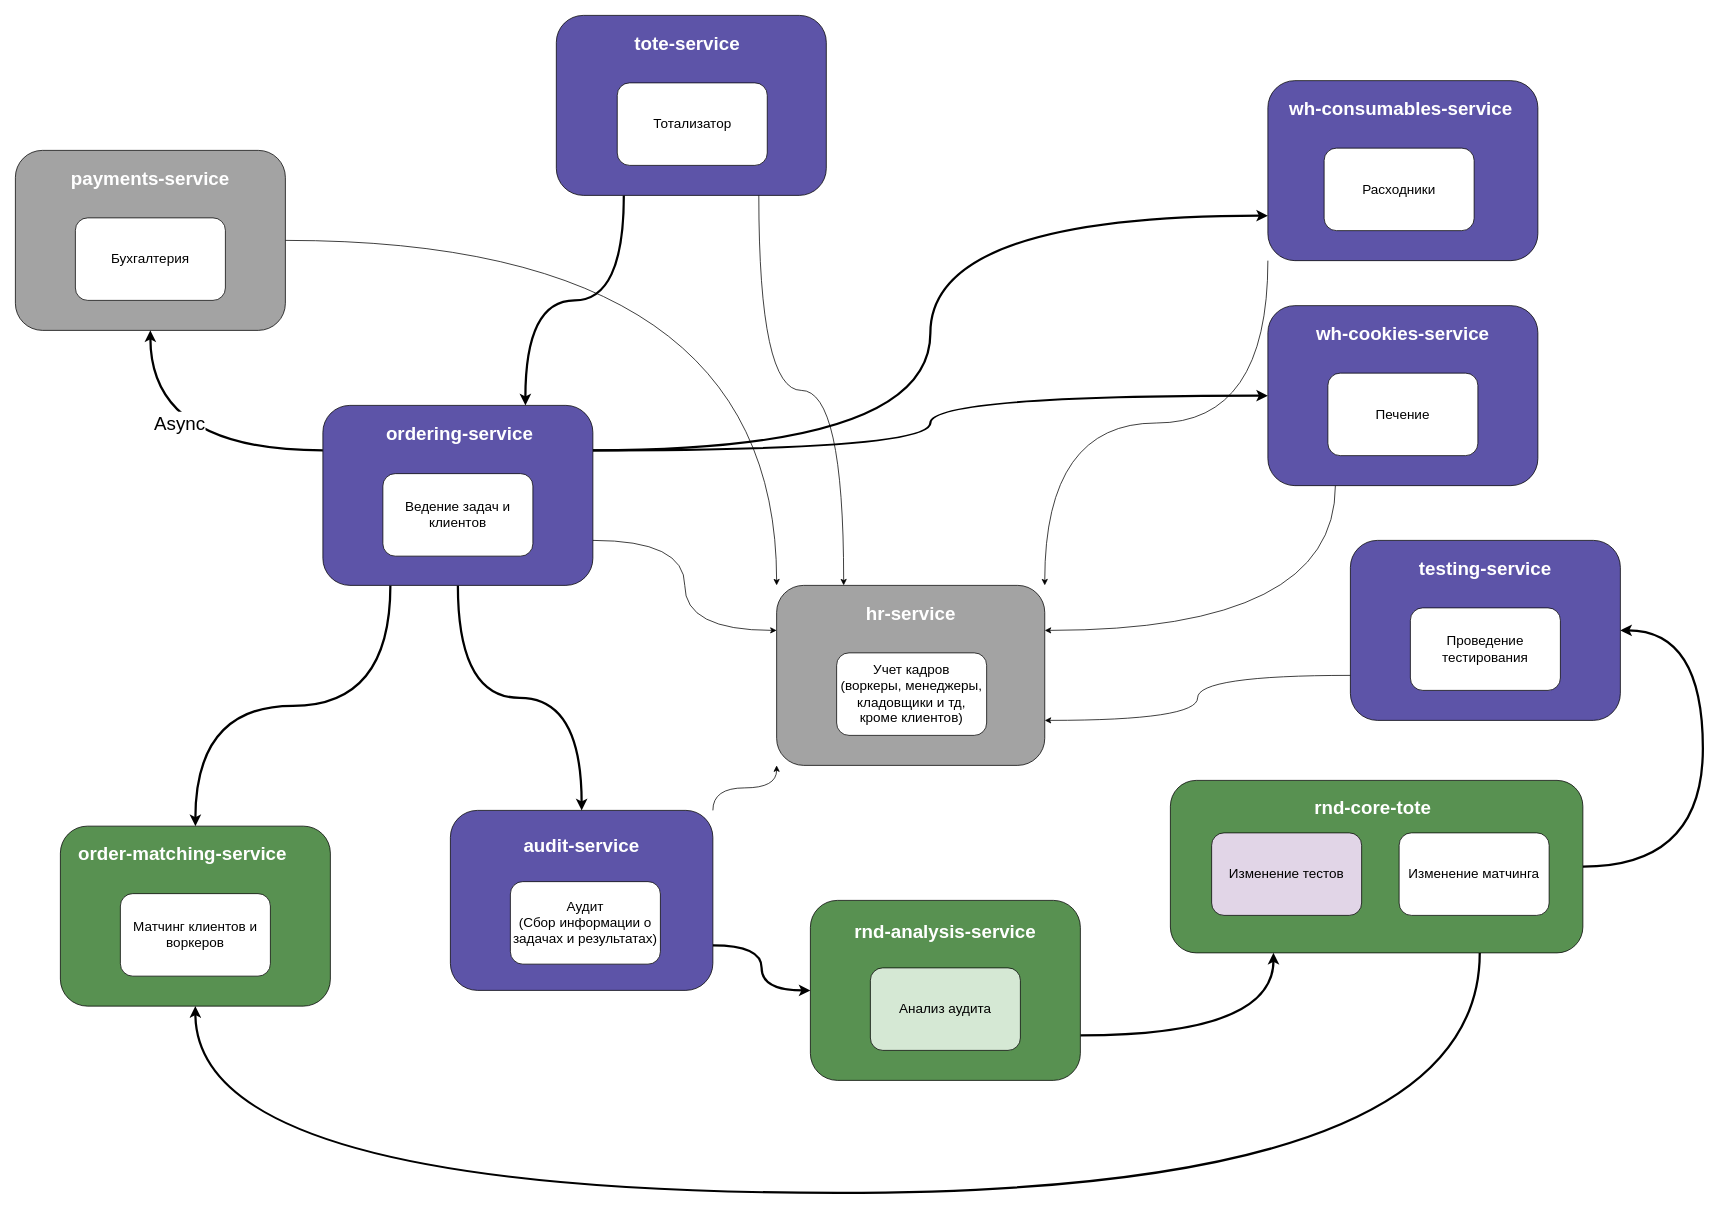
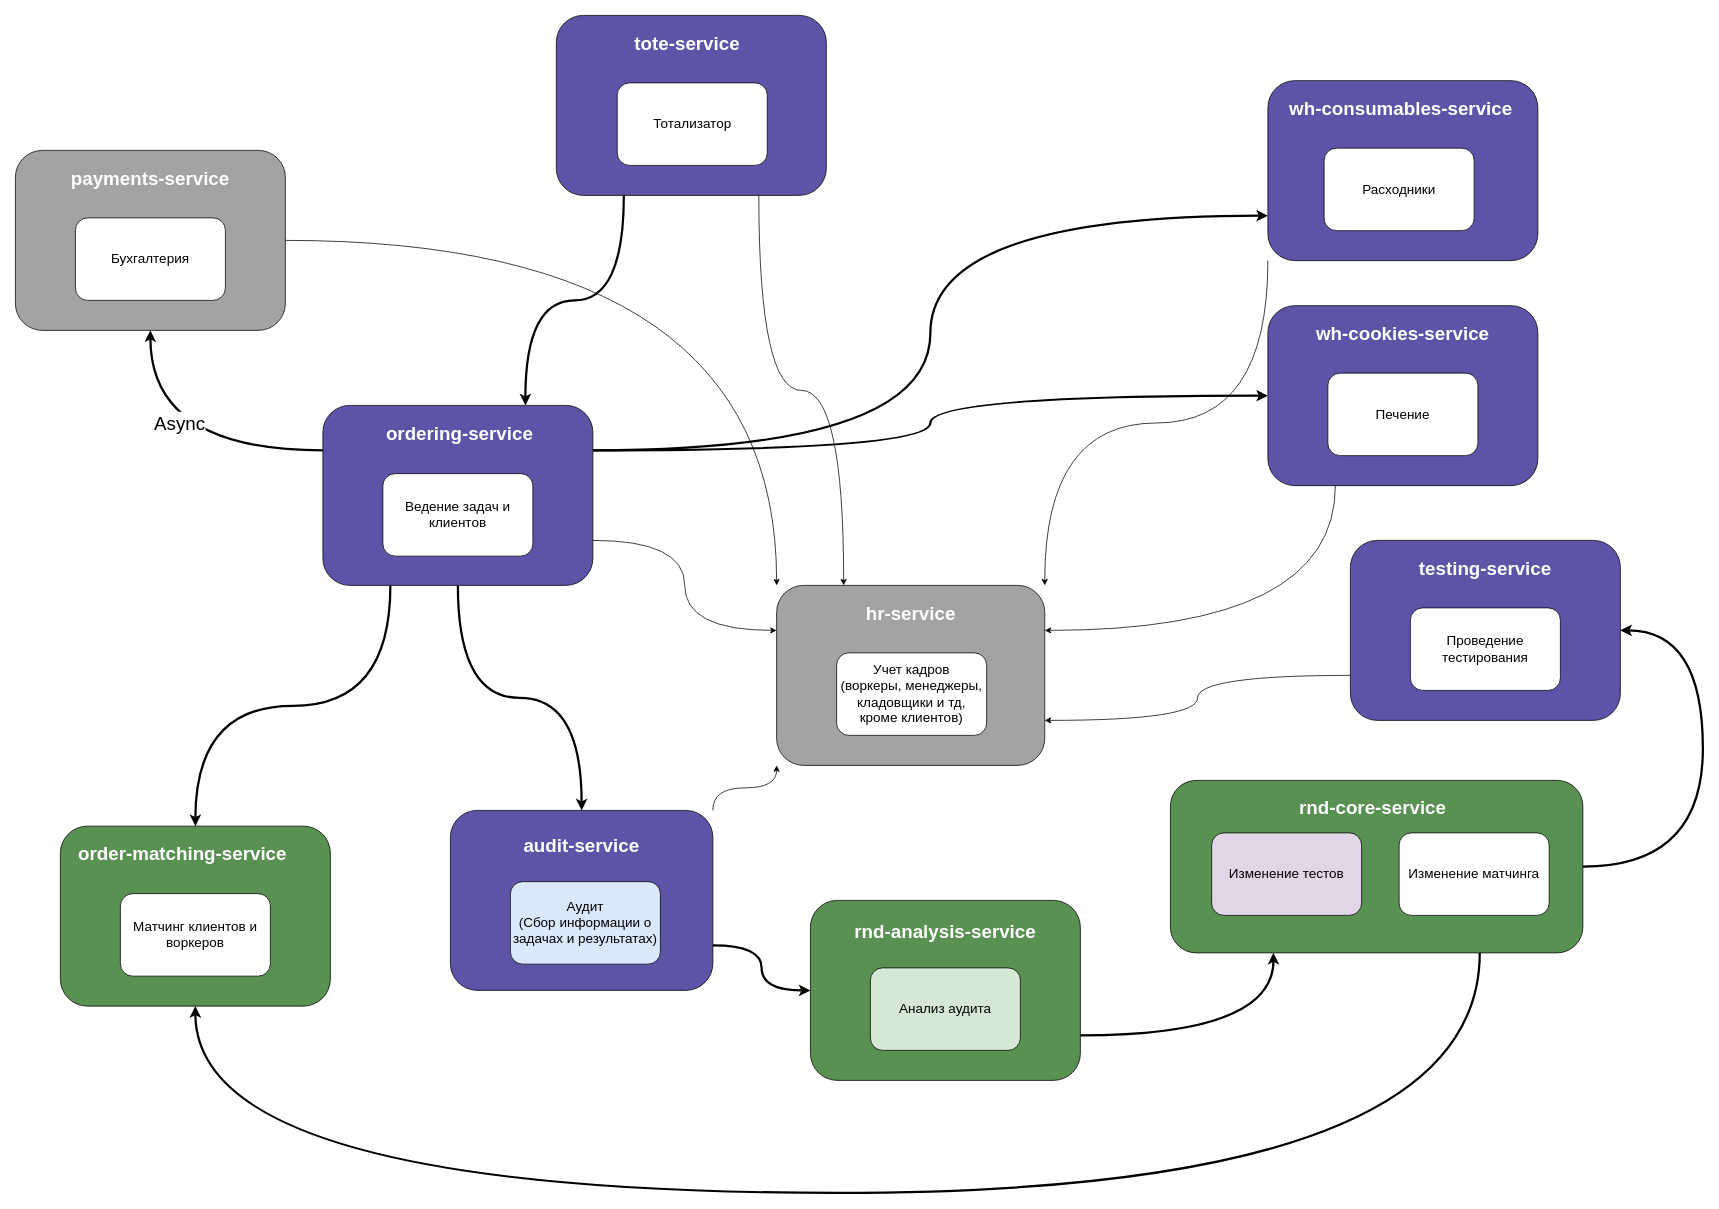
(1373, 807) -> (1373, 807)
(585, 923) -> (585, 923)
